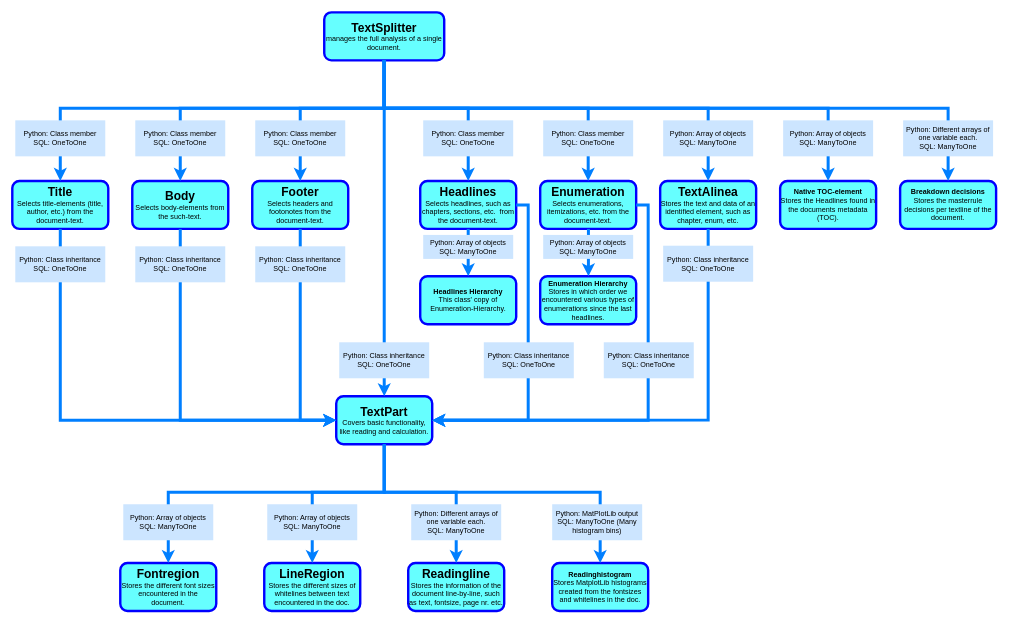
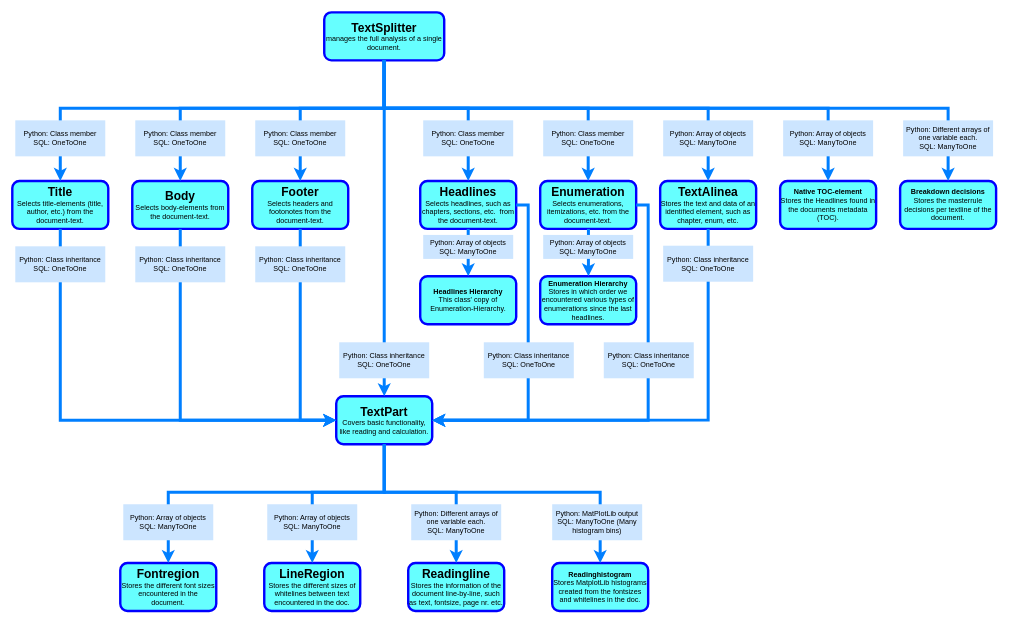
(180, 205) -> (180, 205)
